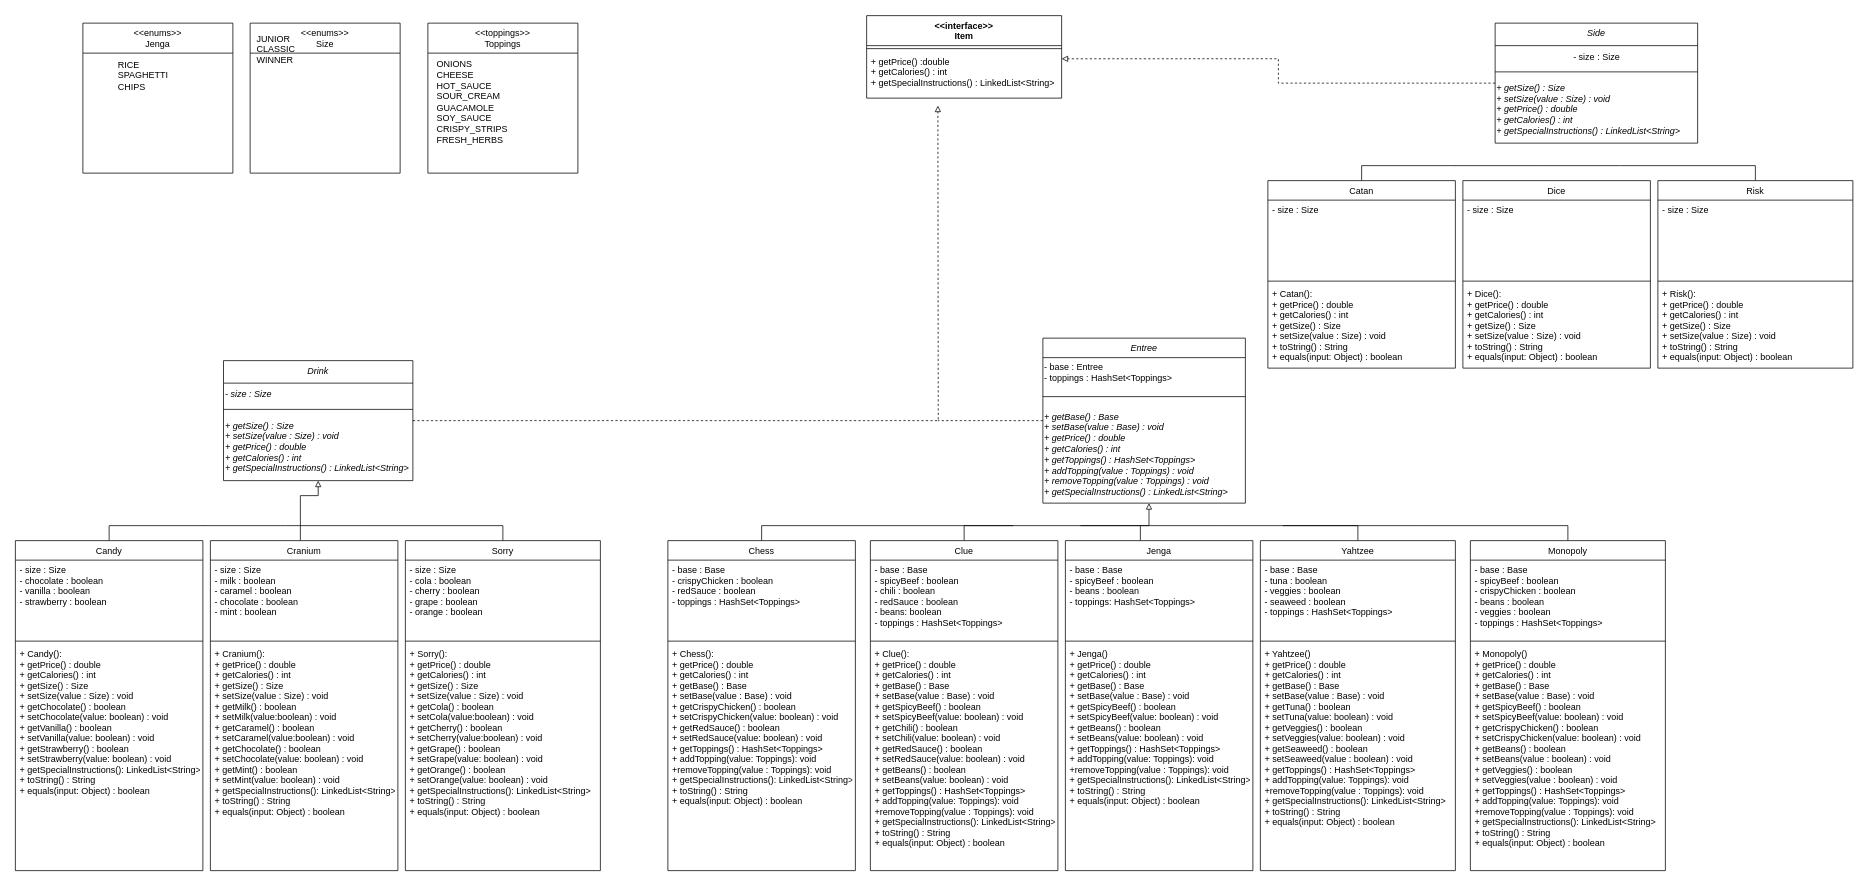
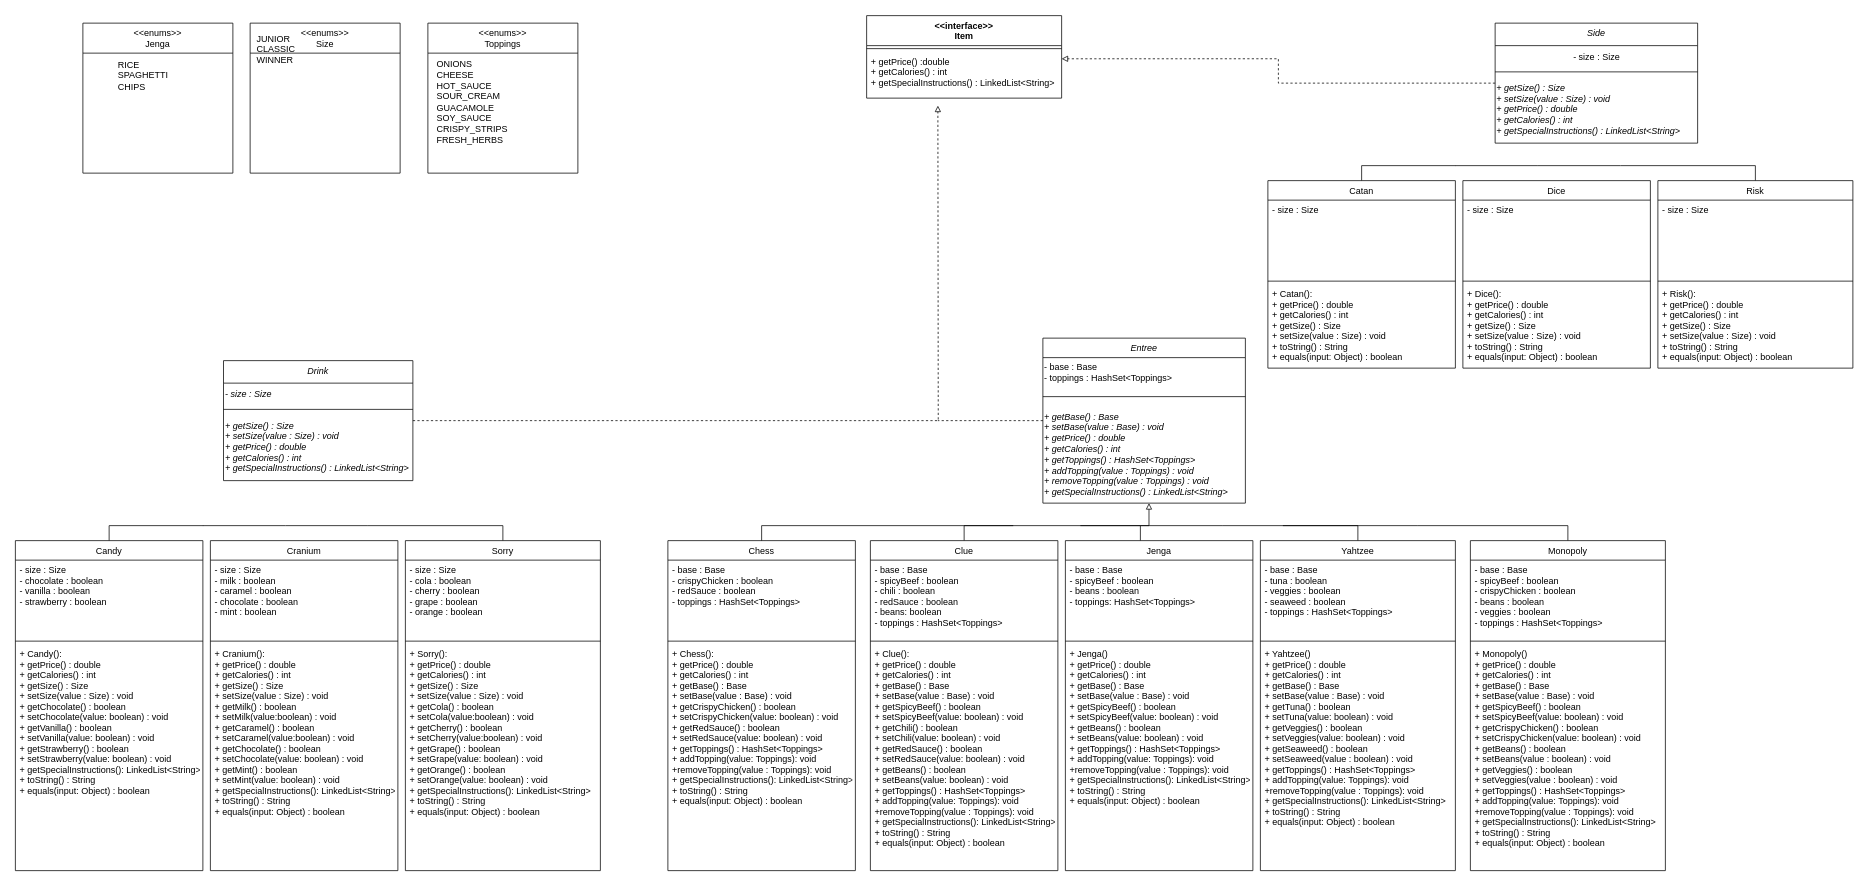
(503, 38) -> (503, 38)
(1113, 372) -> (1113, 372)
(300, 505) -> none
